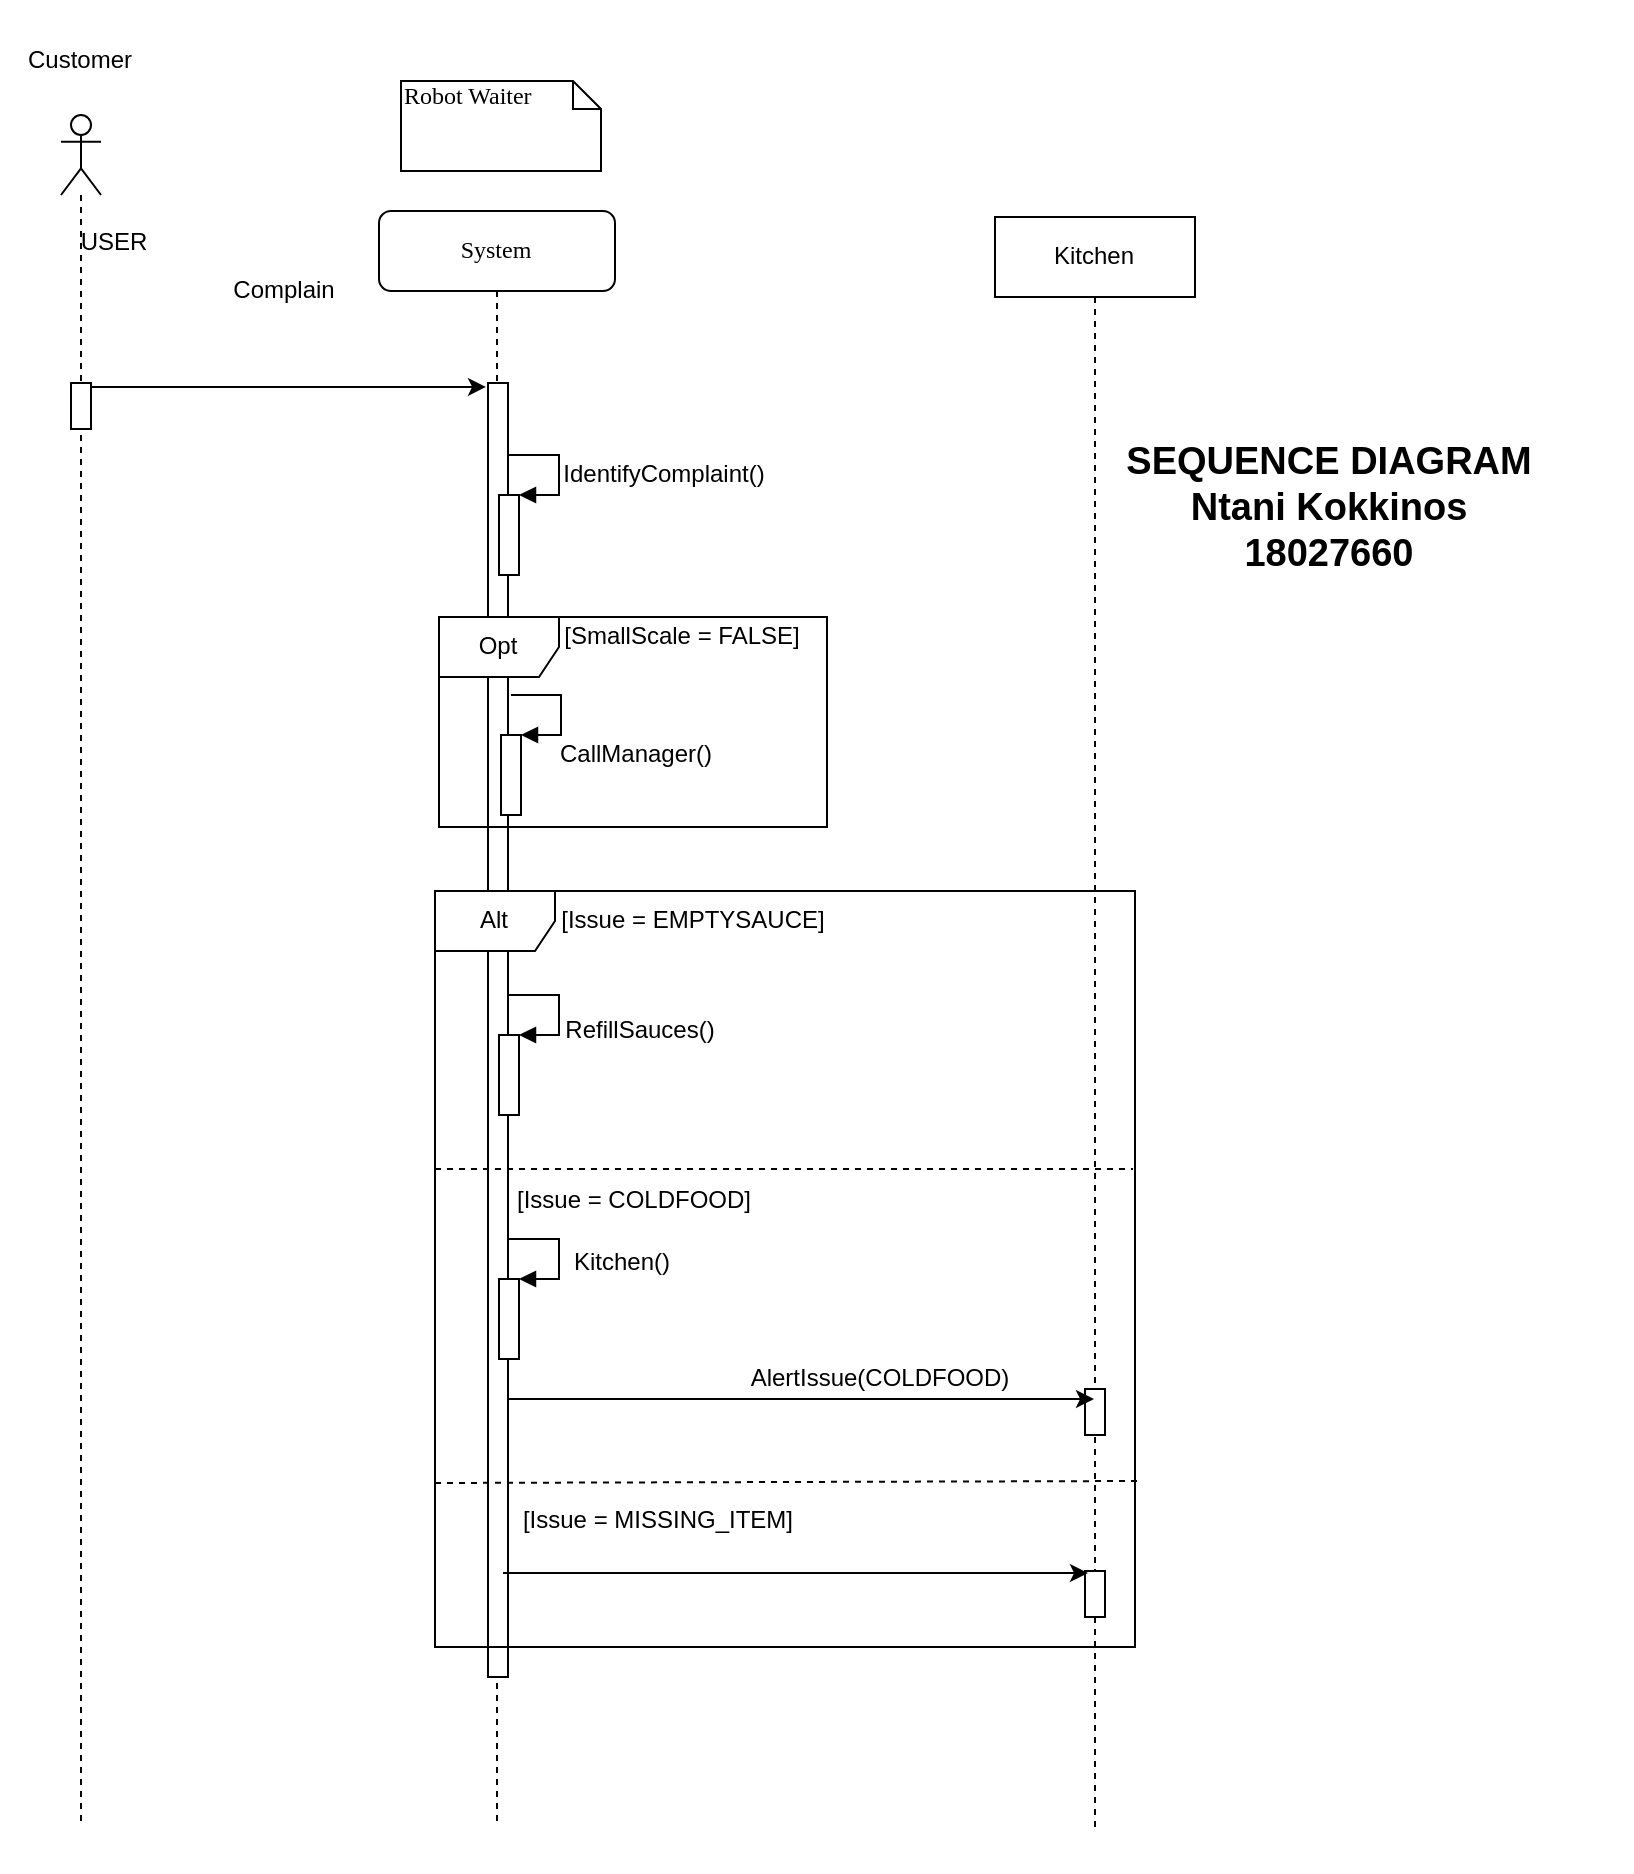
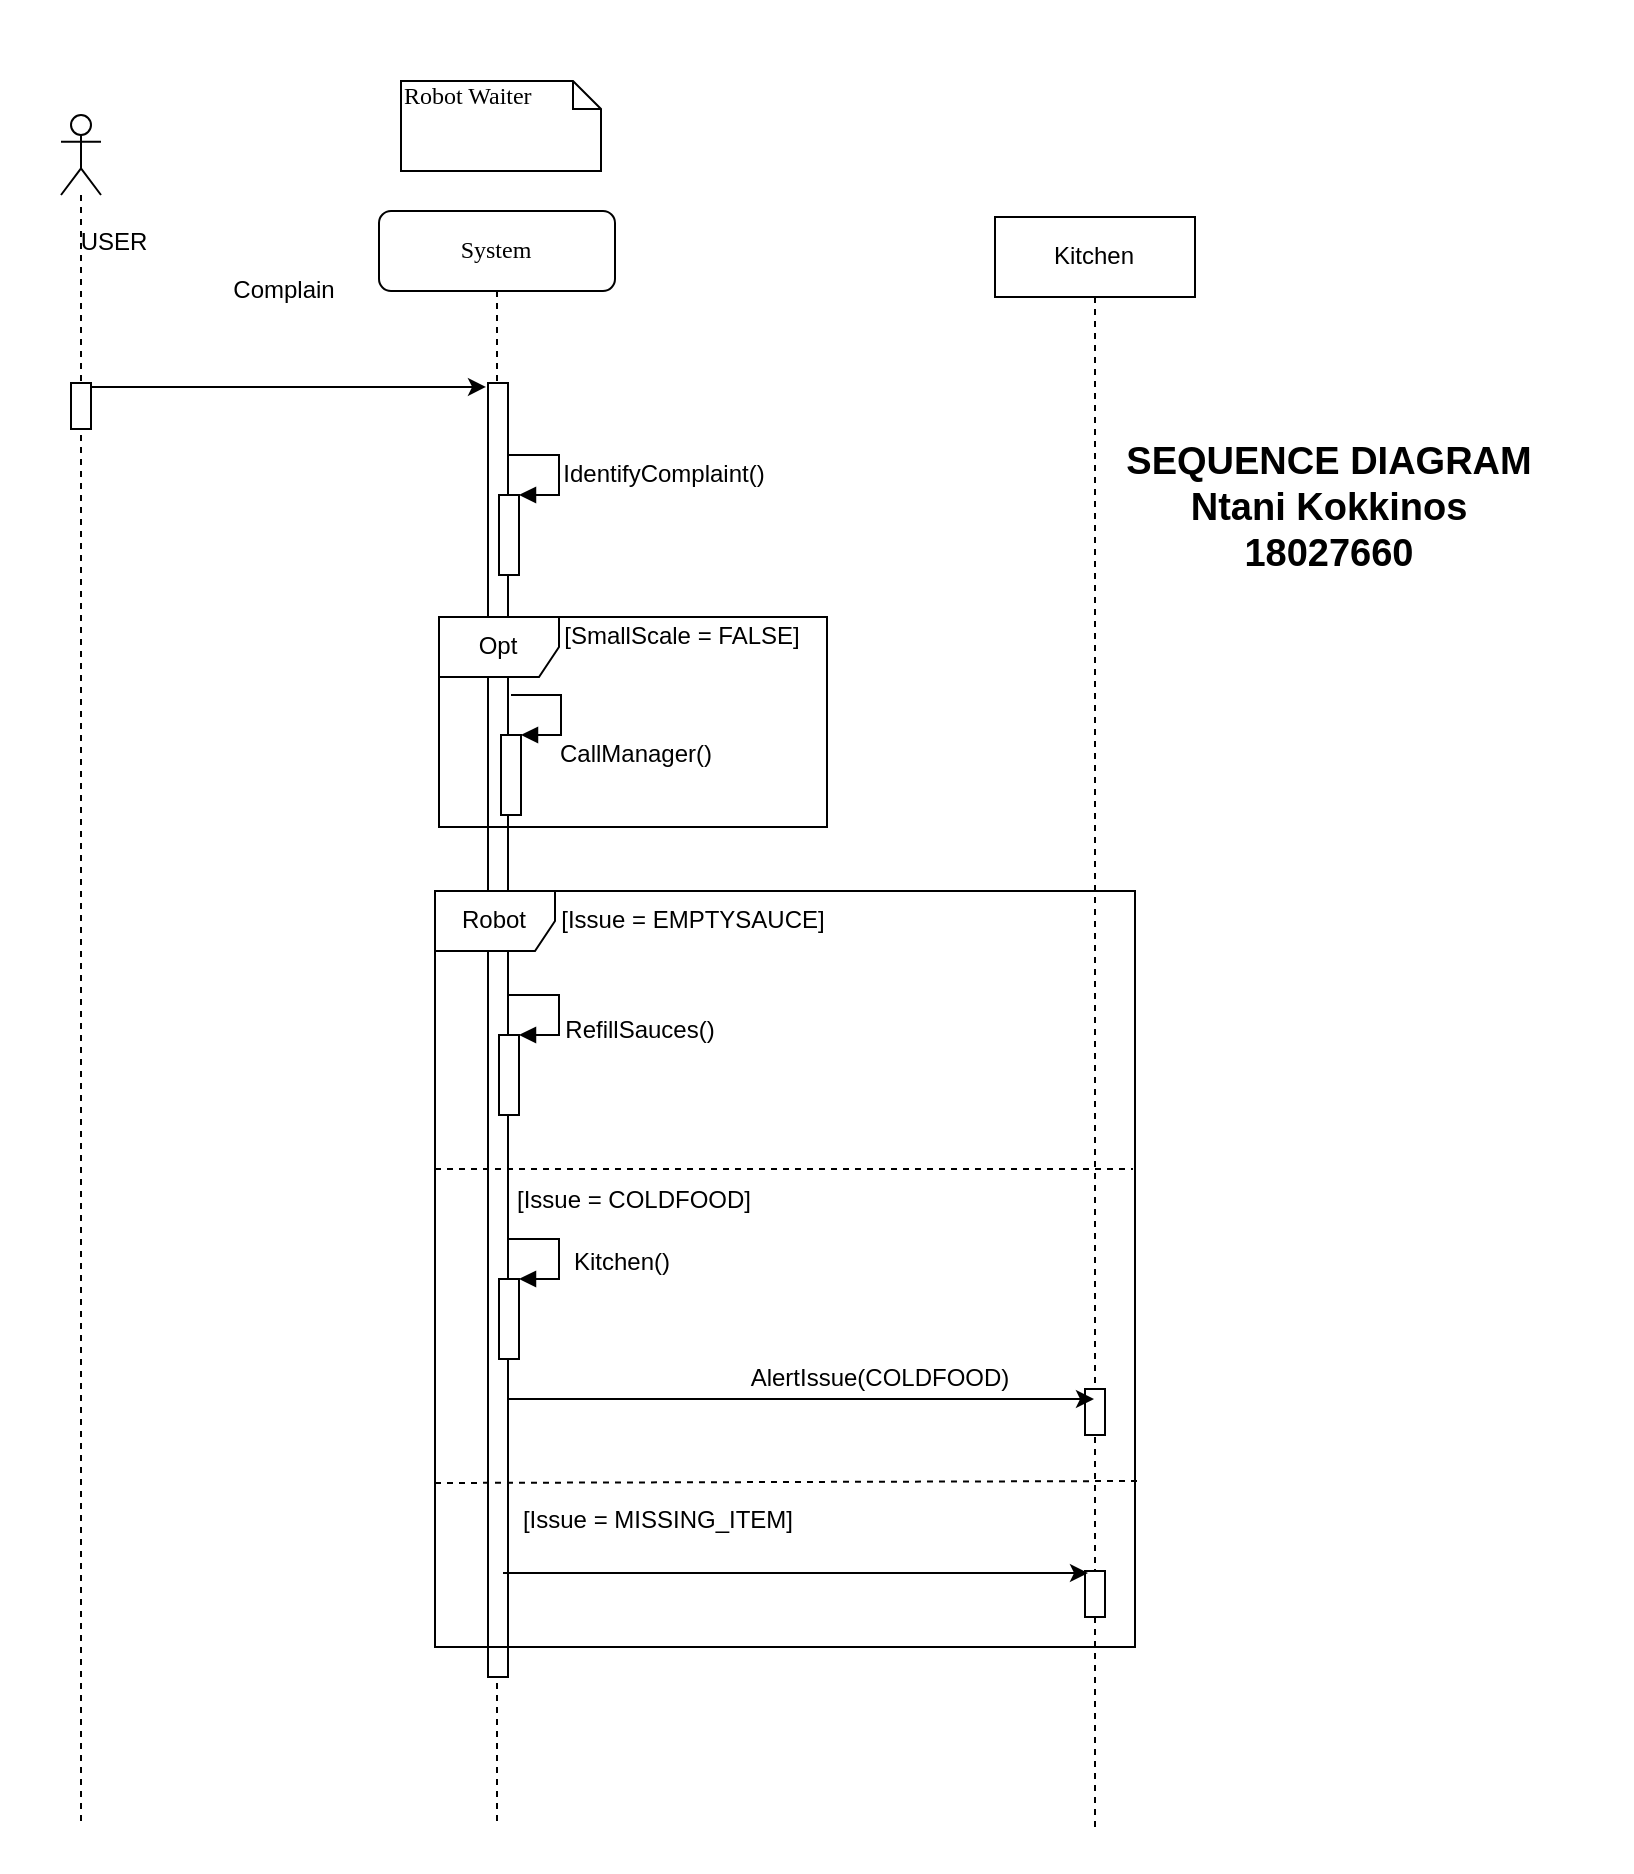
(81, 61) -> none
(495, 921) -> (495, 921)
